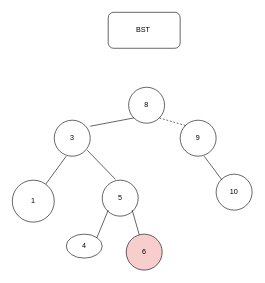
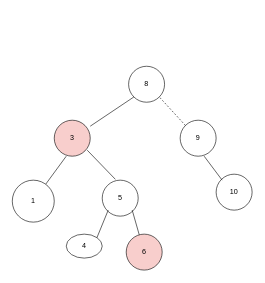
(144, 30) -> none
(147, 105) -> (147, 84)
(72, 138) -> (72, 138)
